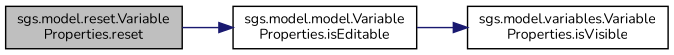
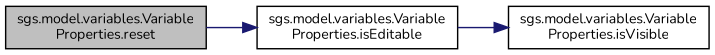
(94, 28) -> (106, 28)
(325, 28) -> (357, 28)
